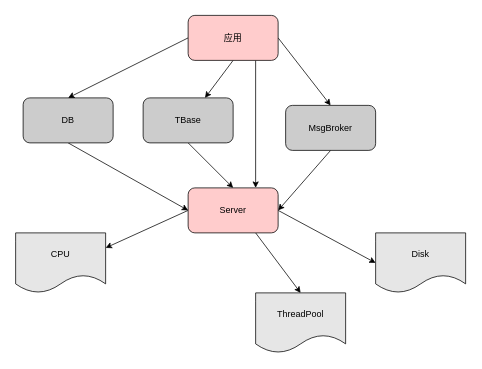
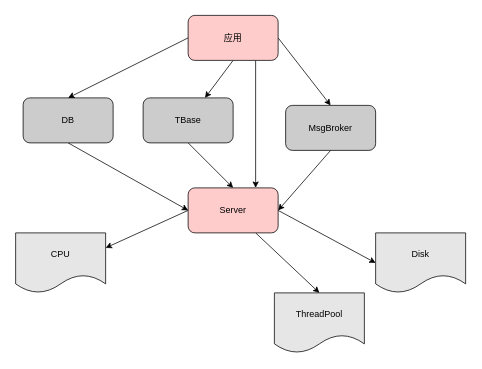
(300, 323) -> (319, 323)
